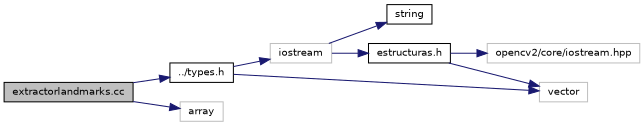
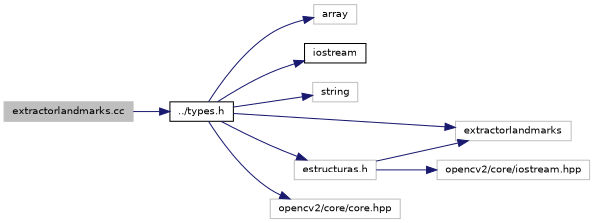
(409, 14) -> (335, 92)
(353, 35) -> (268, 102)
(301, 53) -> (335, 53)
(345, 53) -> (259, 140)
(409, 53) -> (335, 170)
(69, 92) -> (69, 112)
(563, 92) -> (513, 131)
(151, 104) -> (249, 51)
none -> (335, 209)
